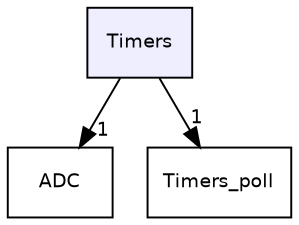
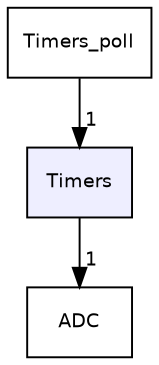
(175, 104) -> (80, 103)
